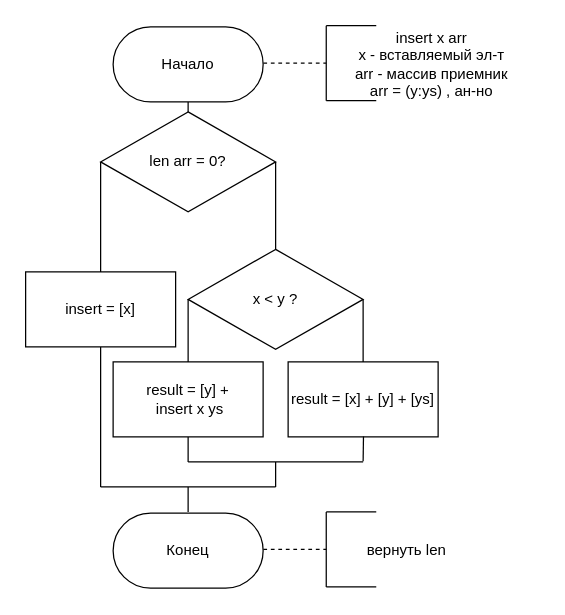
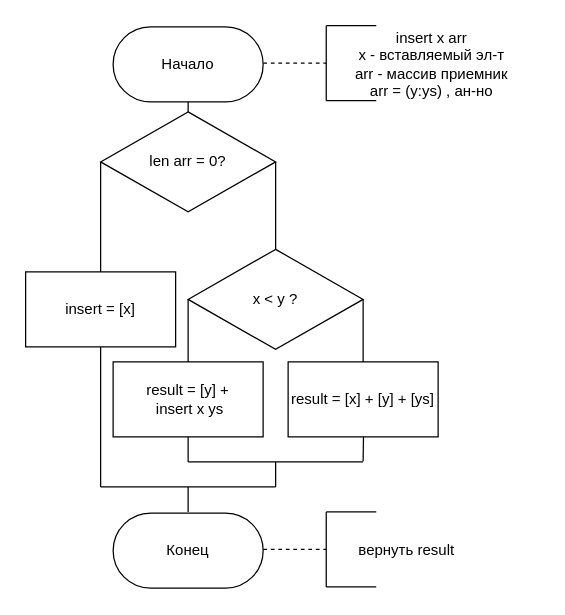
(407, 551) -> (407, 551)
